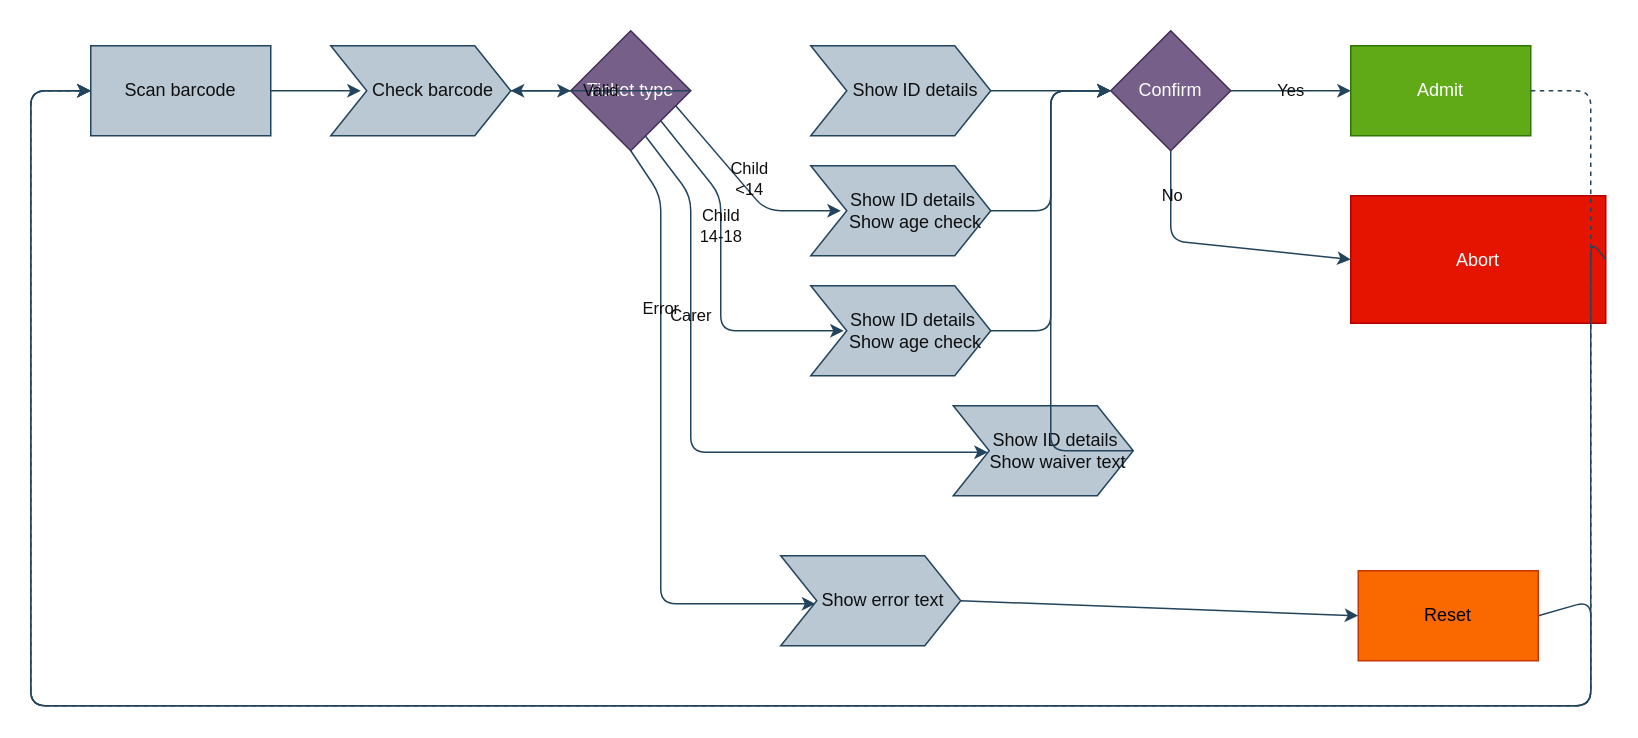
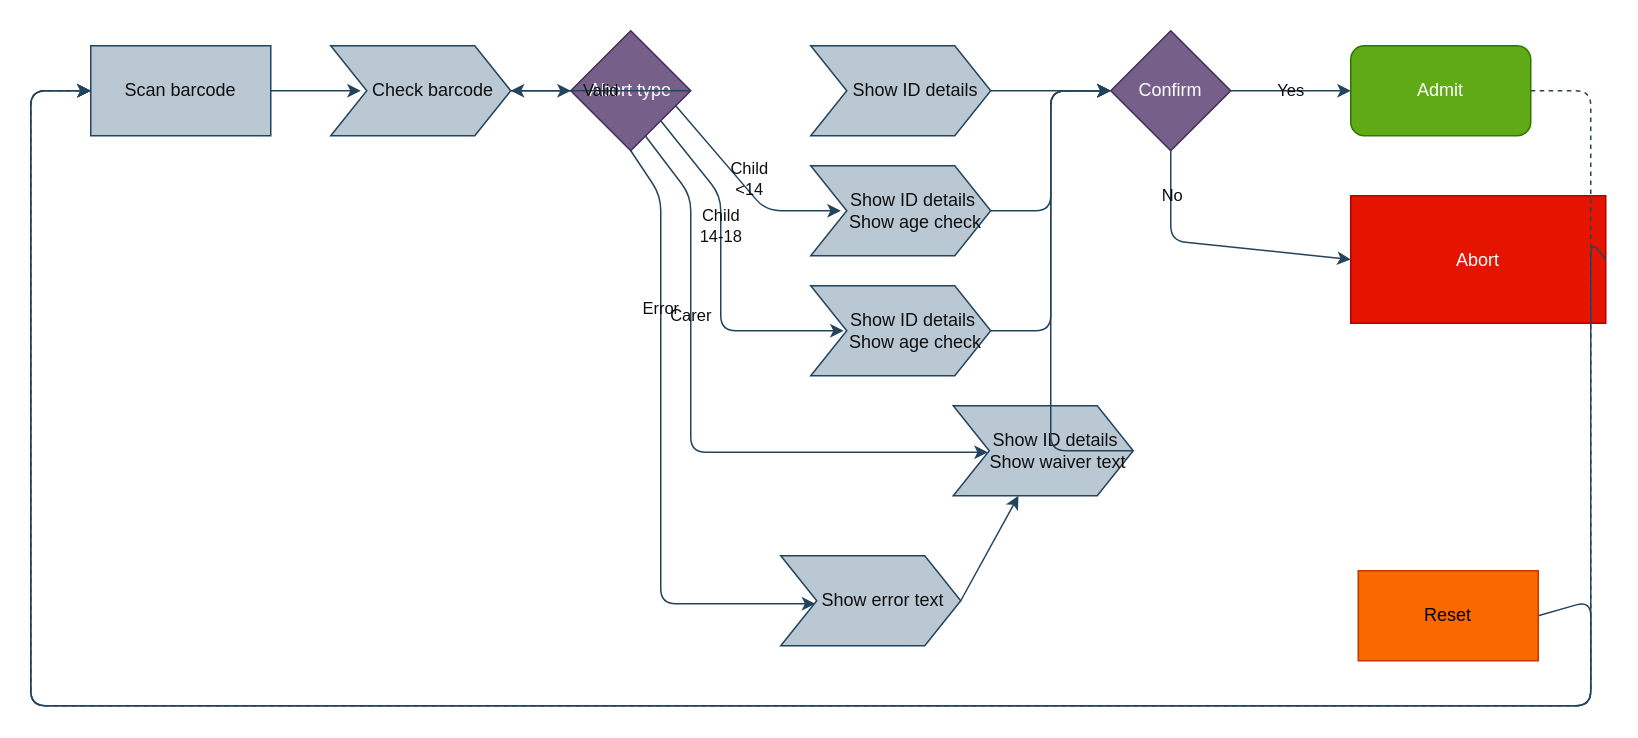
(631, 91) -> (631, 91)
(1441, 91) -> (1441, 91)
(1155, 608) -> (987, 552)
